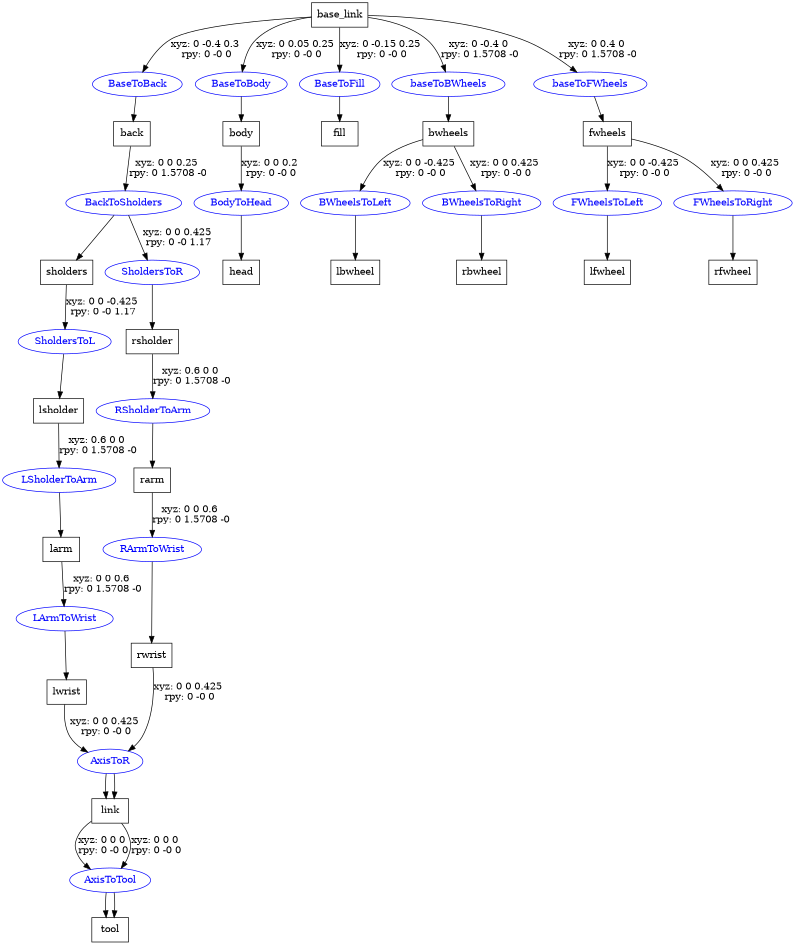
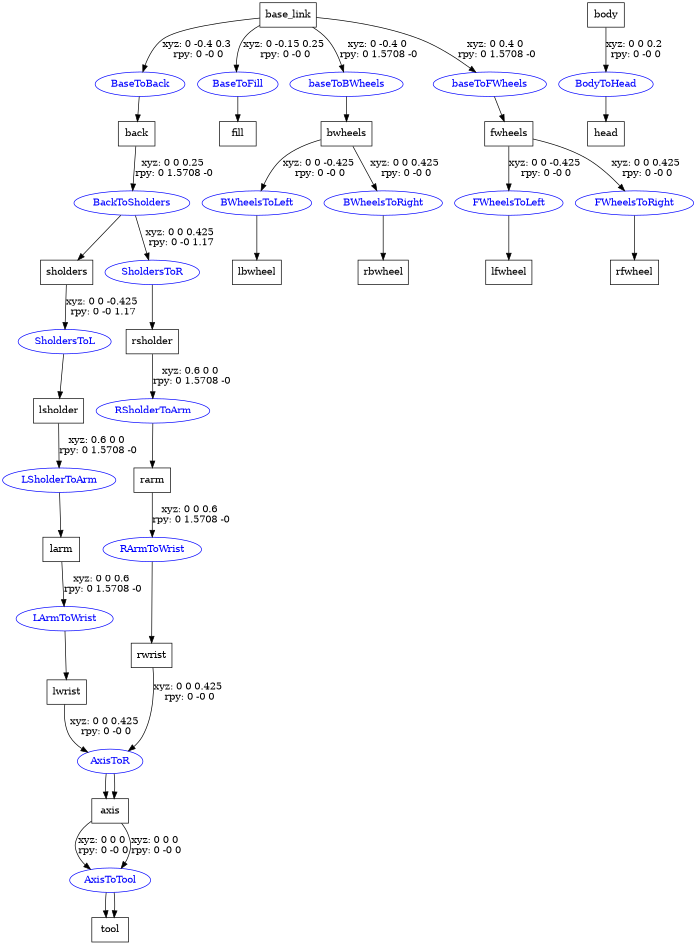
(241, 84) -> none
(110, 811) -> (110, 811)
